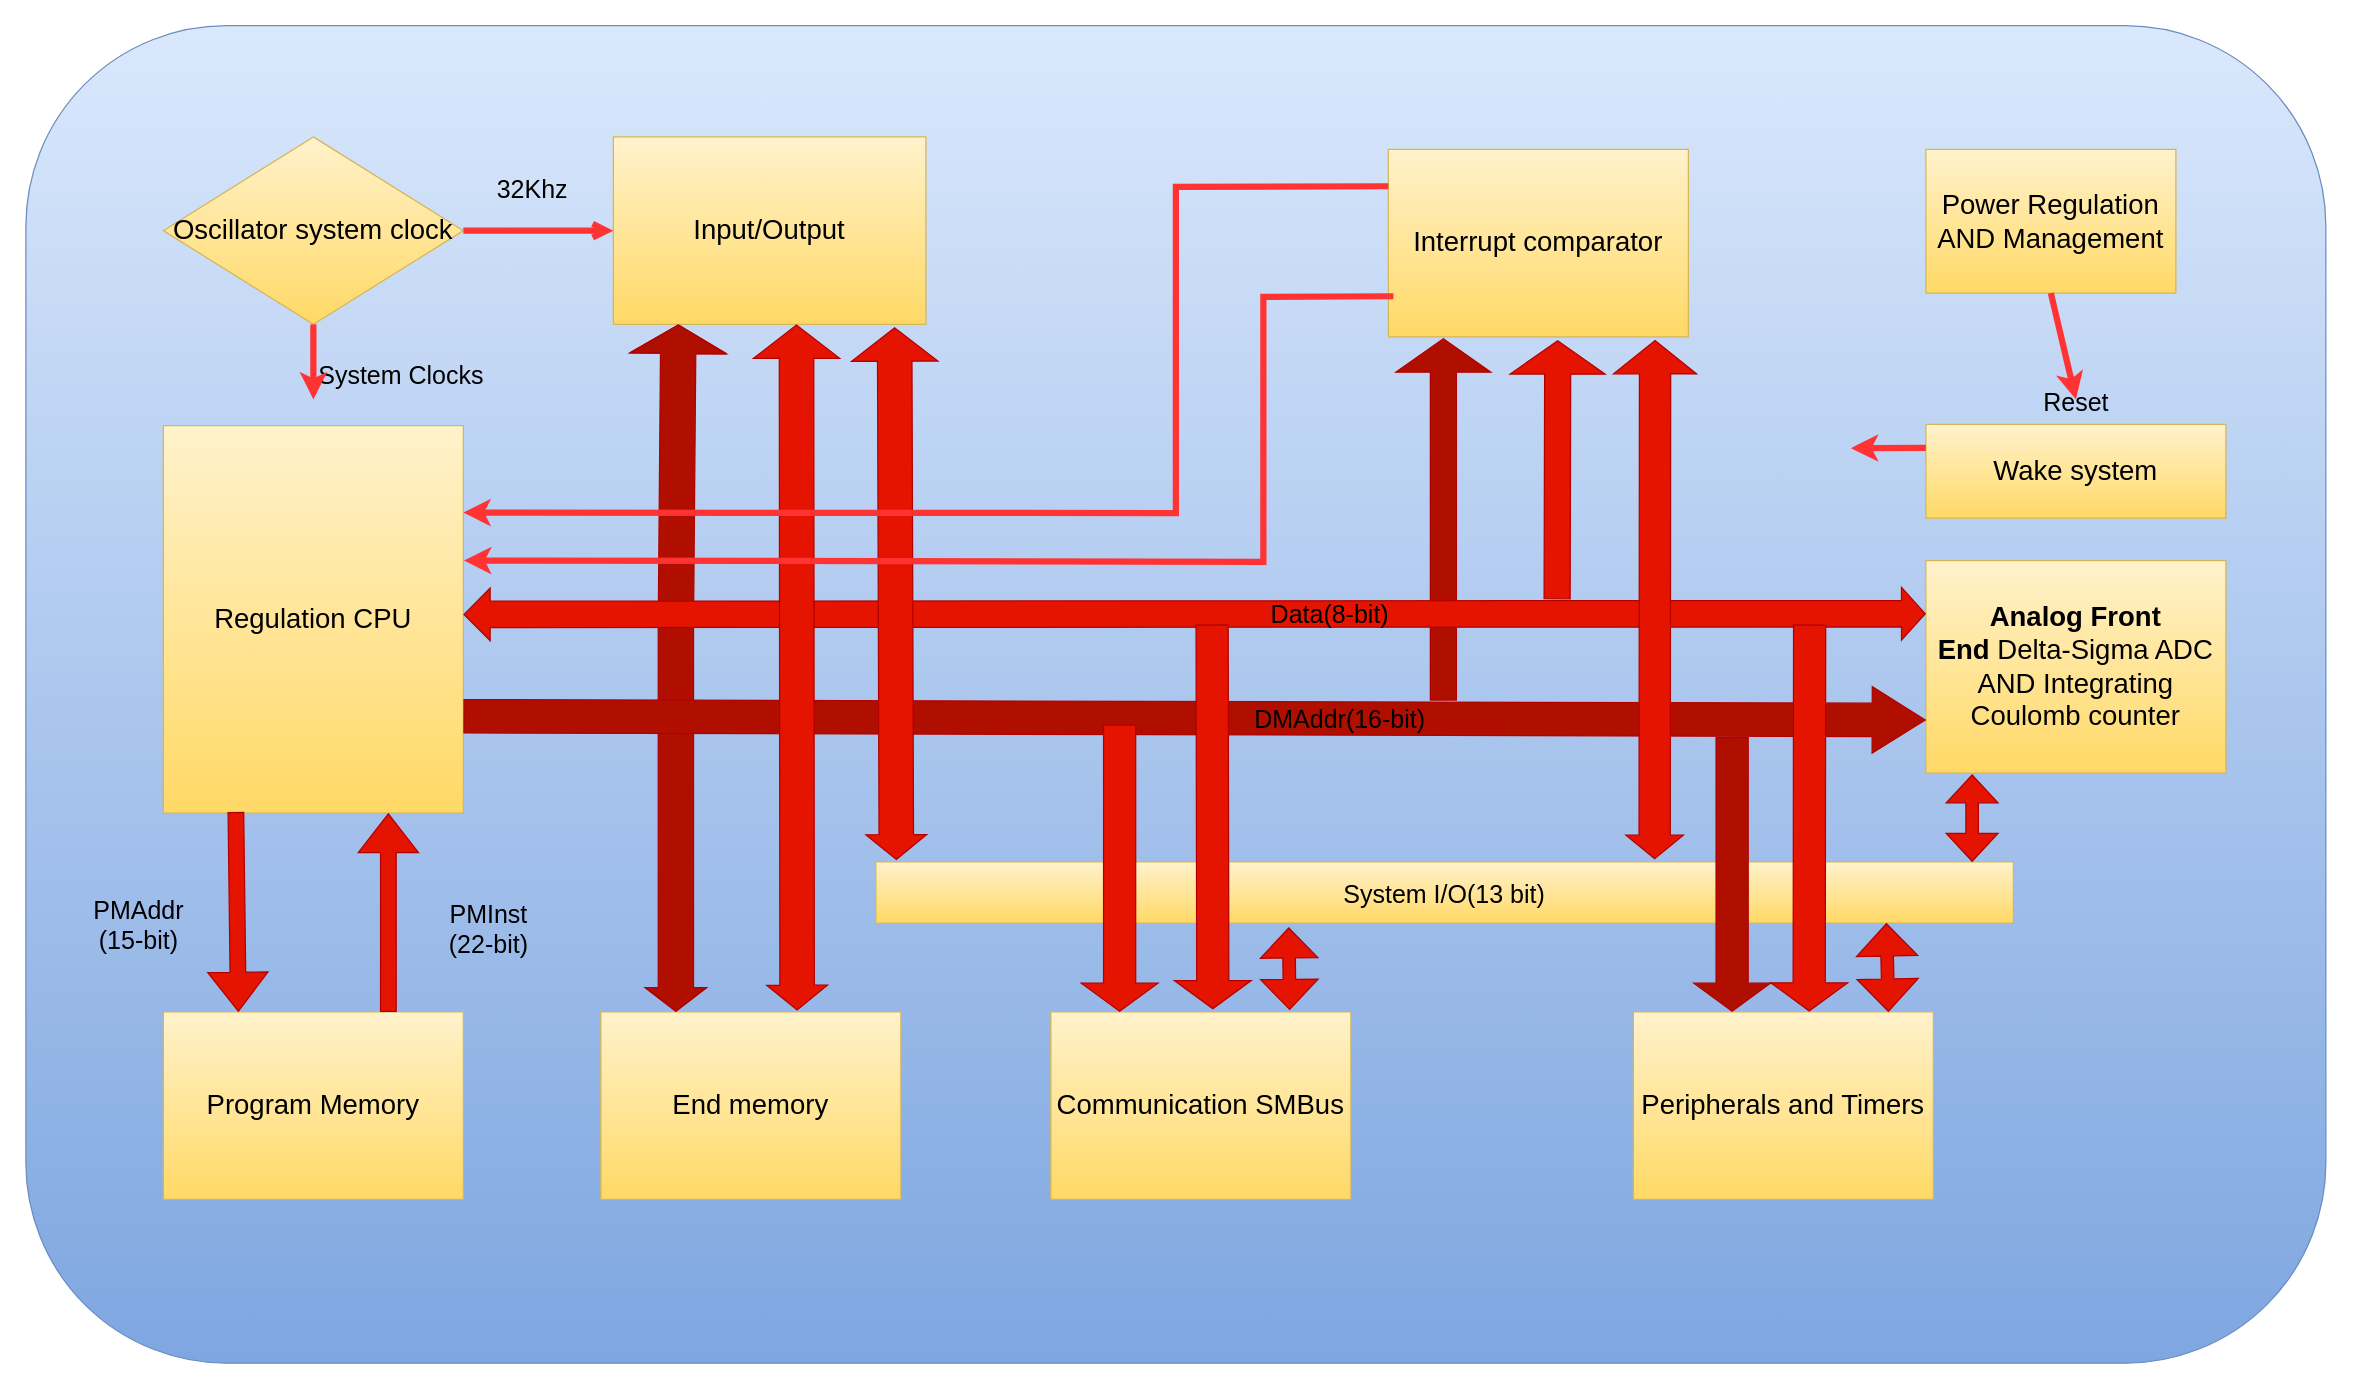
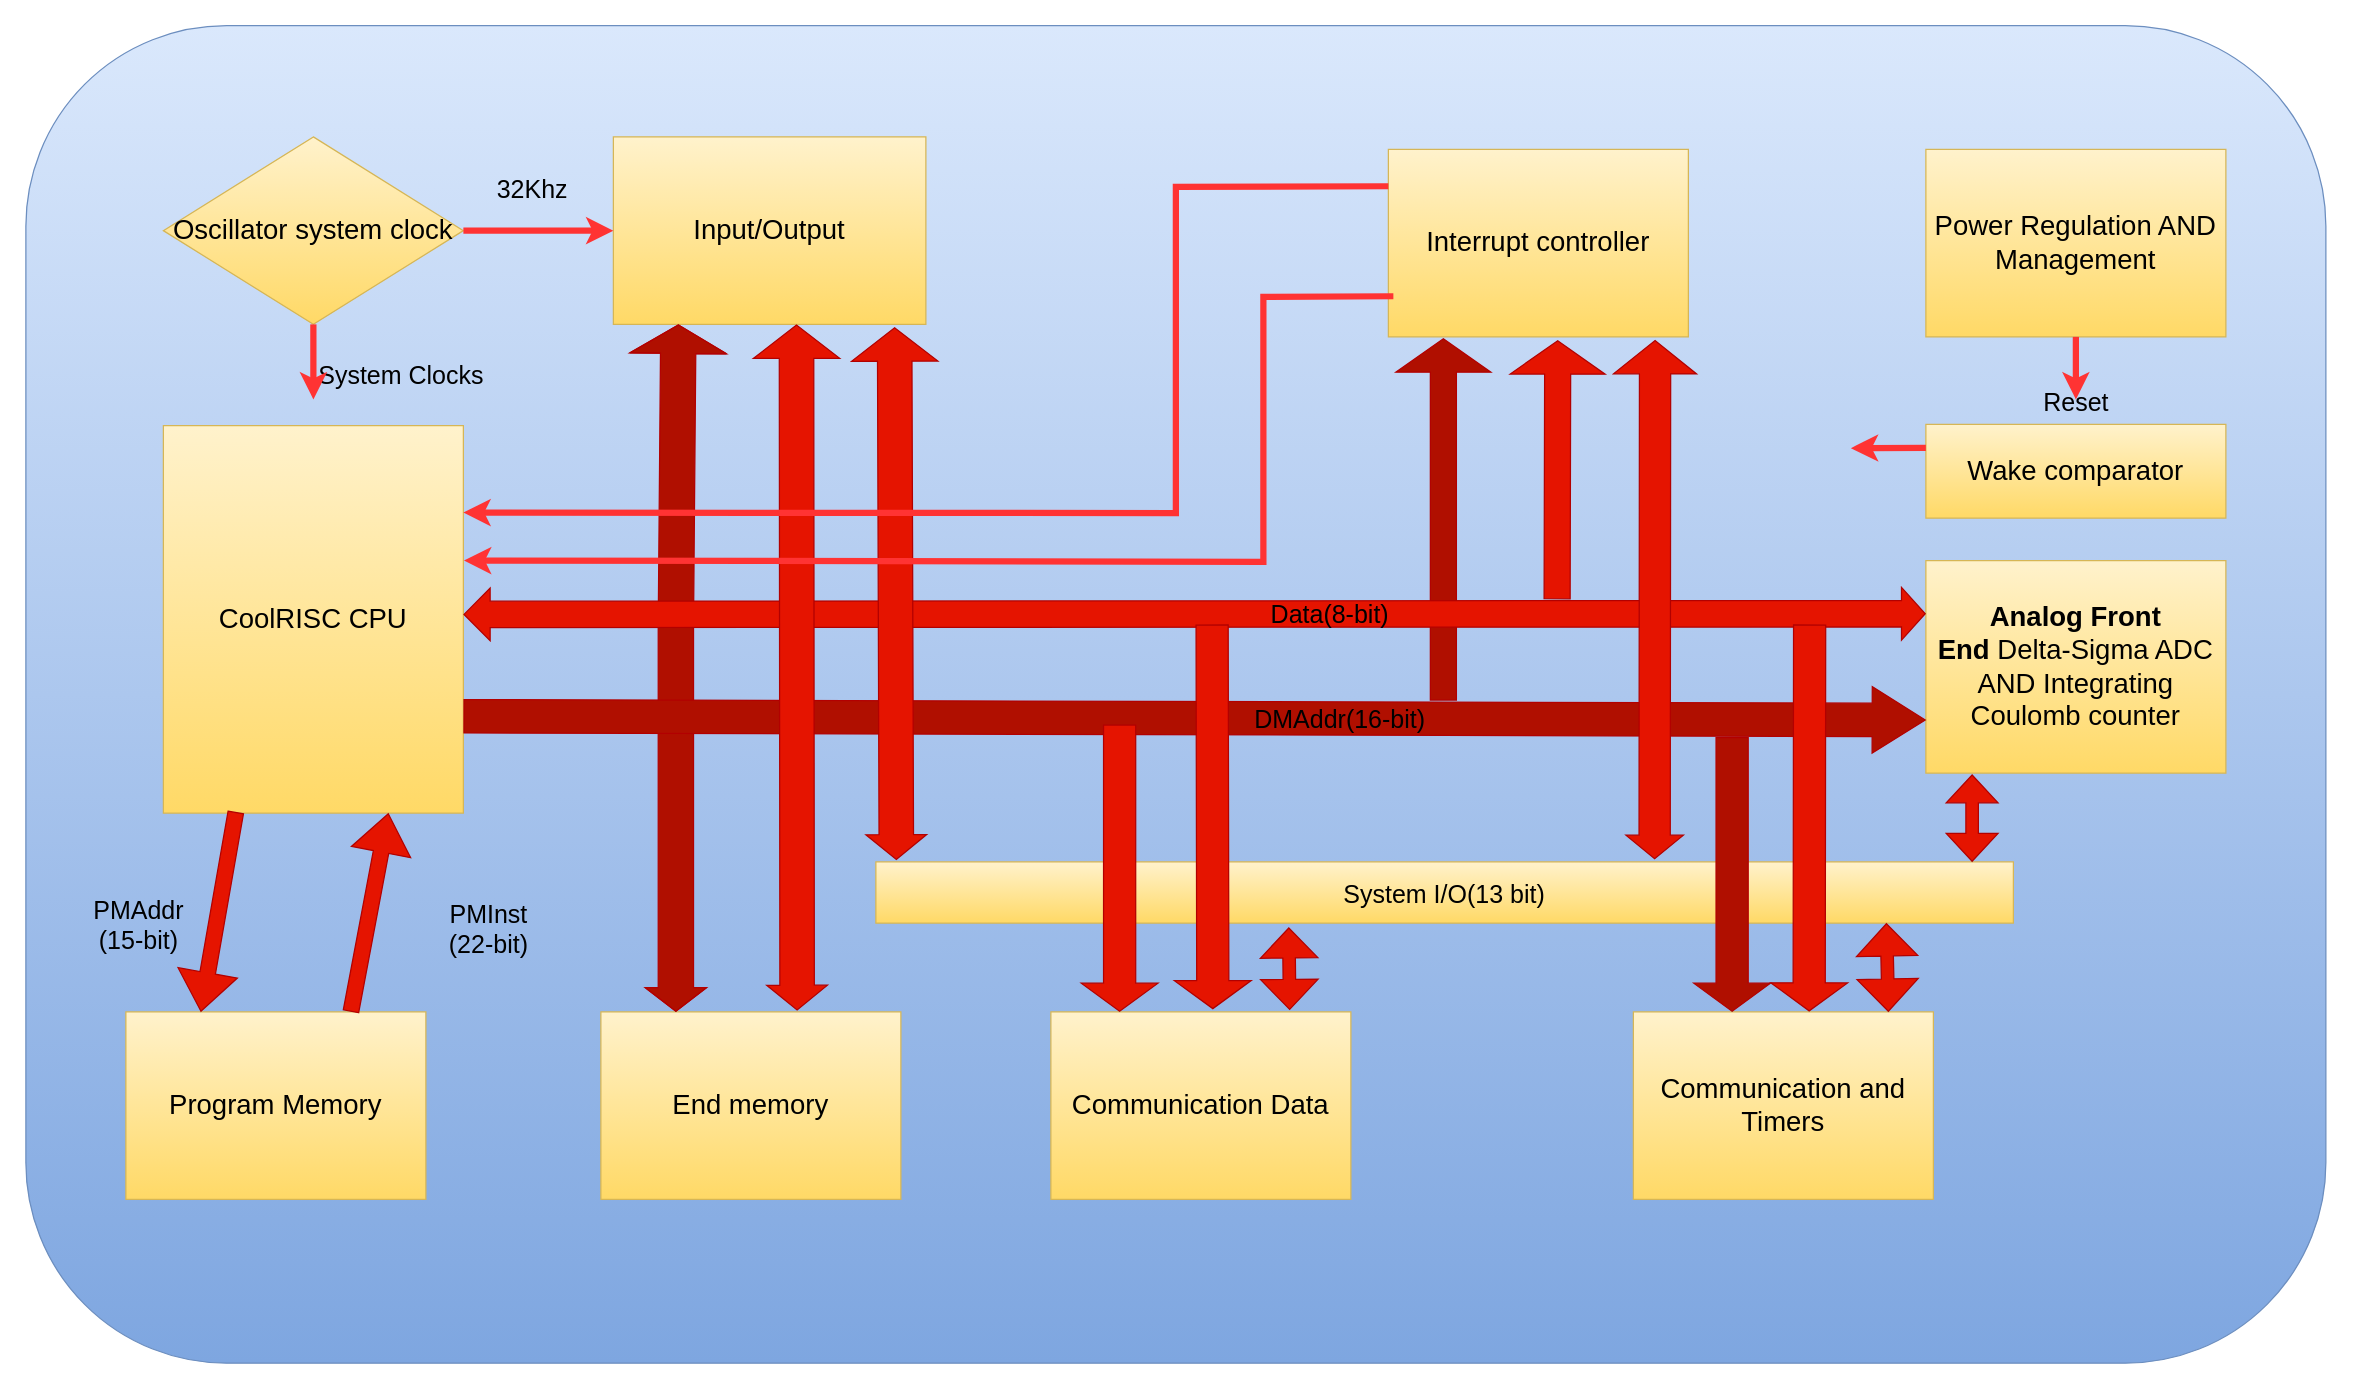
(2051, 221) -> (2076, 243)
(592, 231) -> (592, 231)
(1538, 243) -> (1538, 243)
(2076, 472) -> (2076, 472)
(313, 619) -> (313, 619)
(313, 1106) -> (276, 1106)
(1201, 1106) -> (1201, 1106)
(1783, 1106) -> (1783, 1106)
